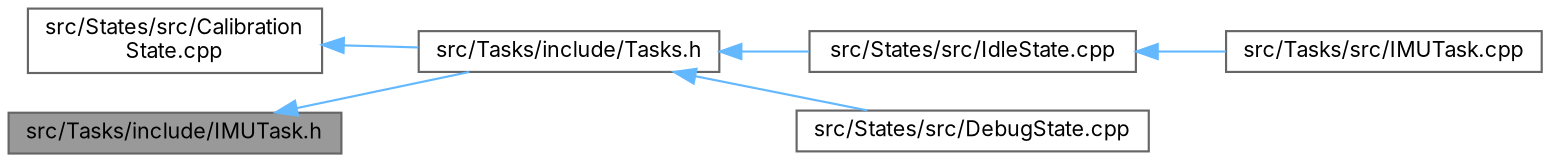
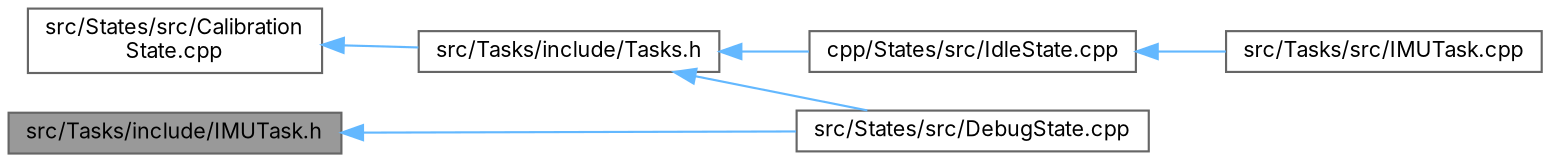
(973, 52) -> (973, 52)
(383, 90) -> (580, 132)
